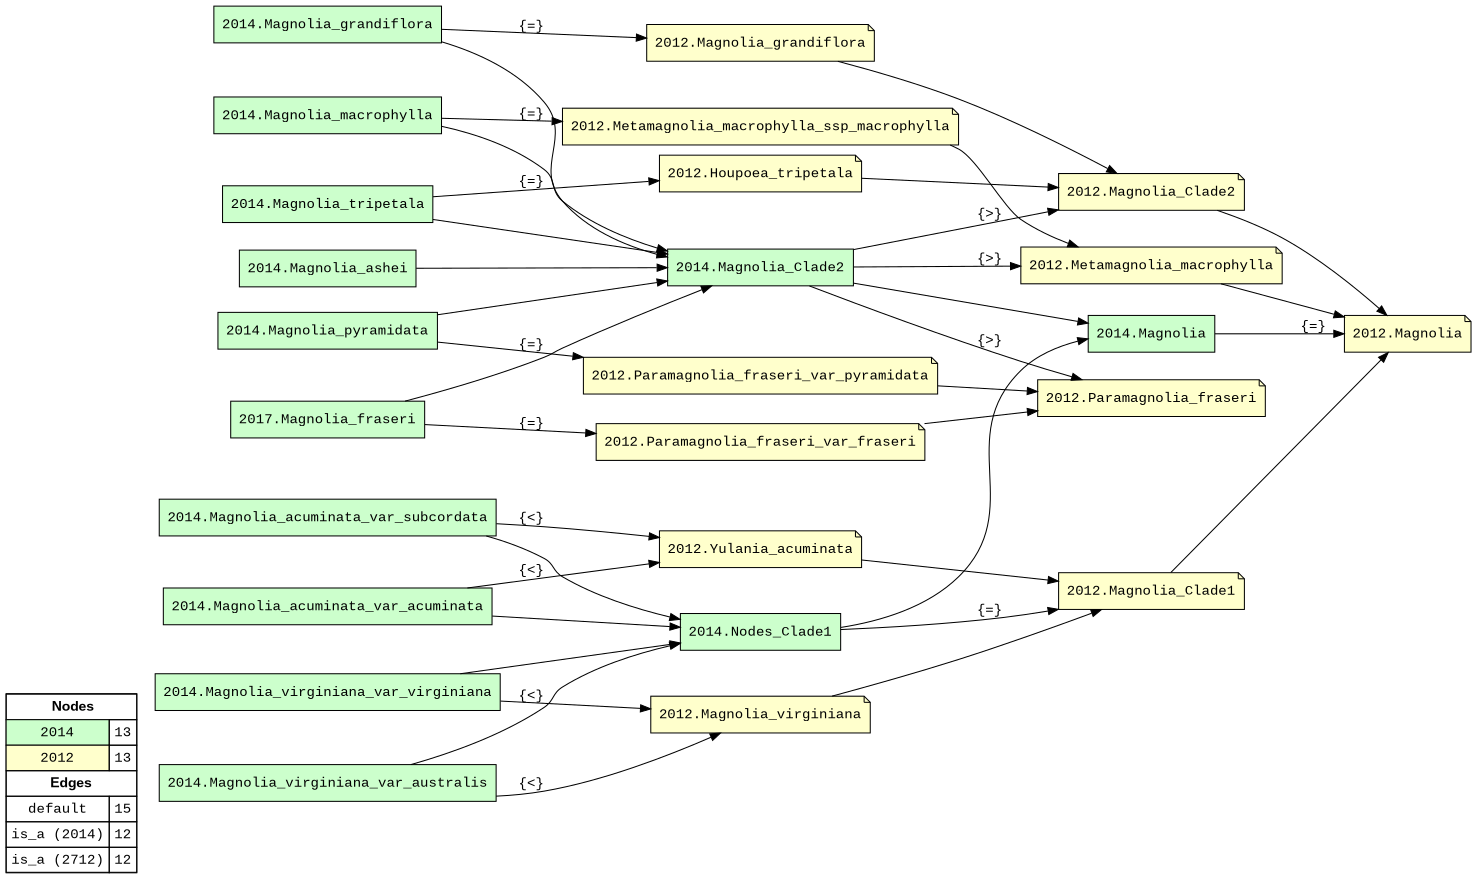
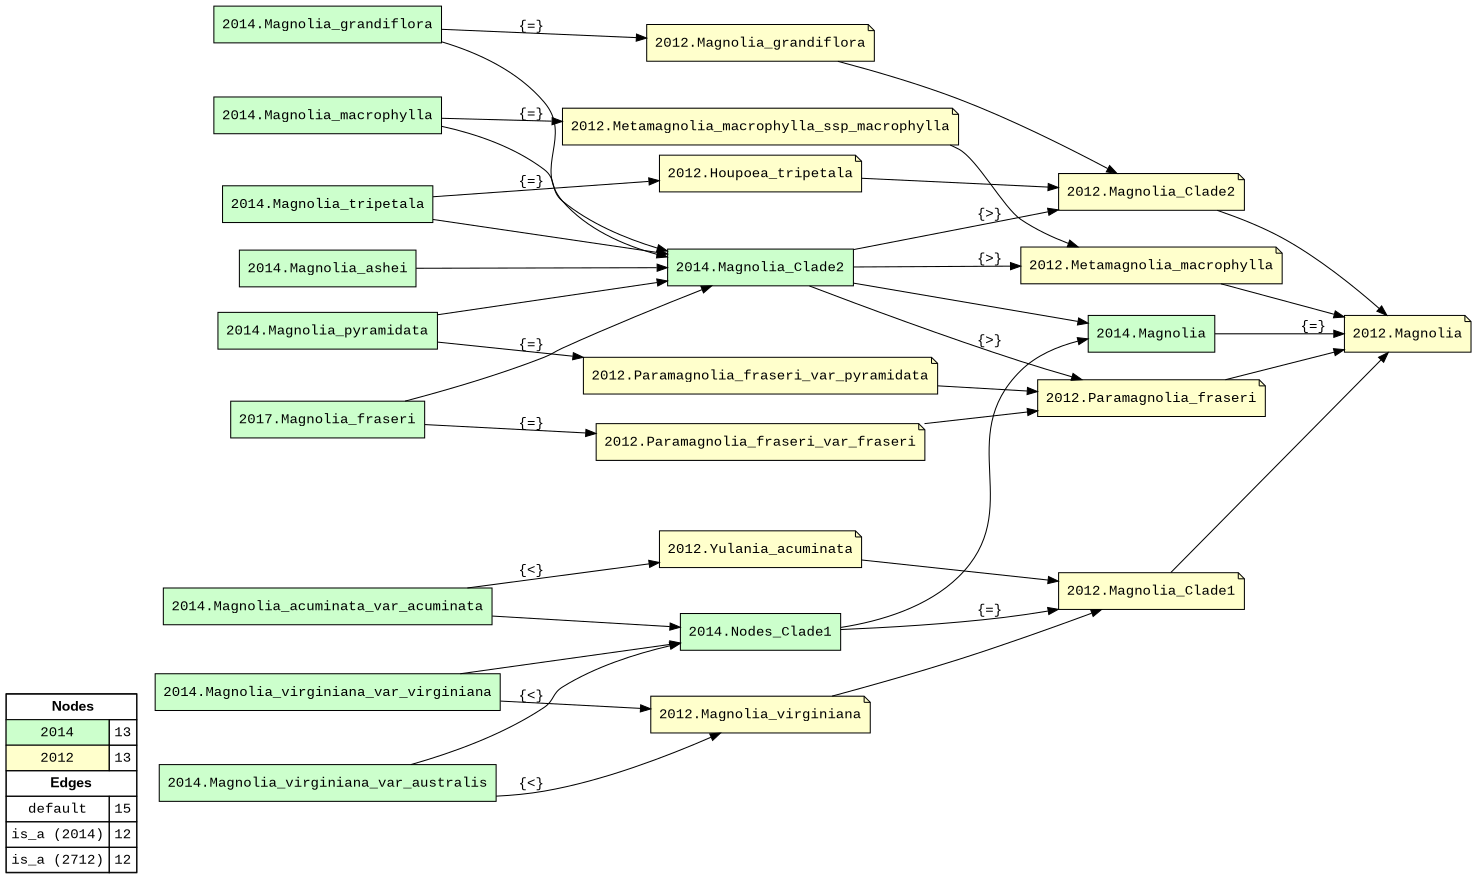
none -> (1280, 366)
(328, 518) -> none
